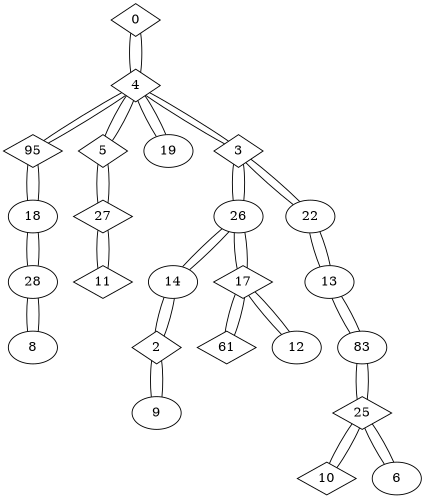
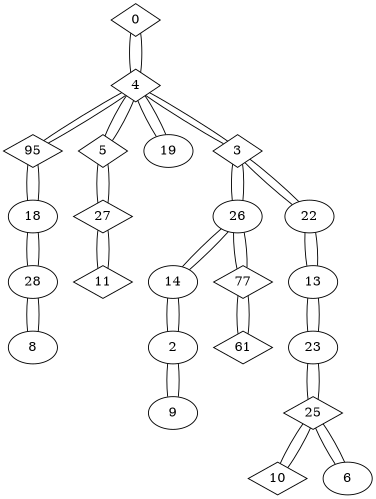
(243, 282) -> (243, 282)
(157, 348) -> (173, 348)
(297, 348) -> none
(362, 348) -> (313, 348)
